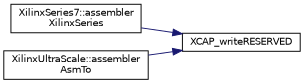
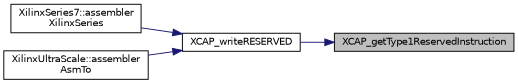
none -> (424, 42)
